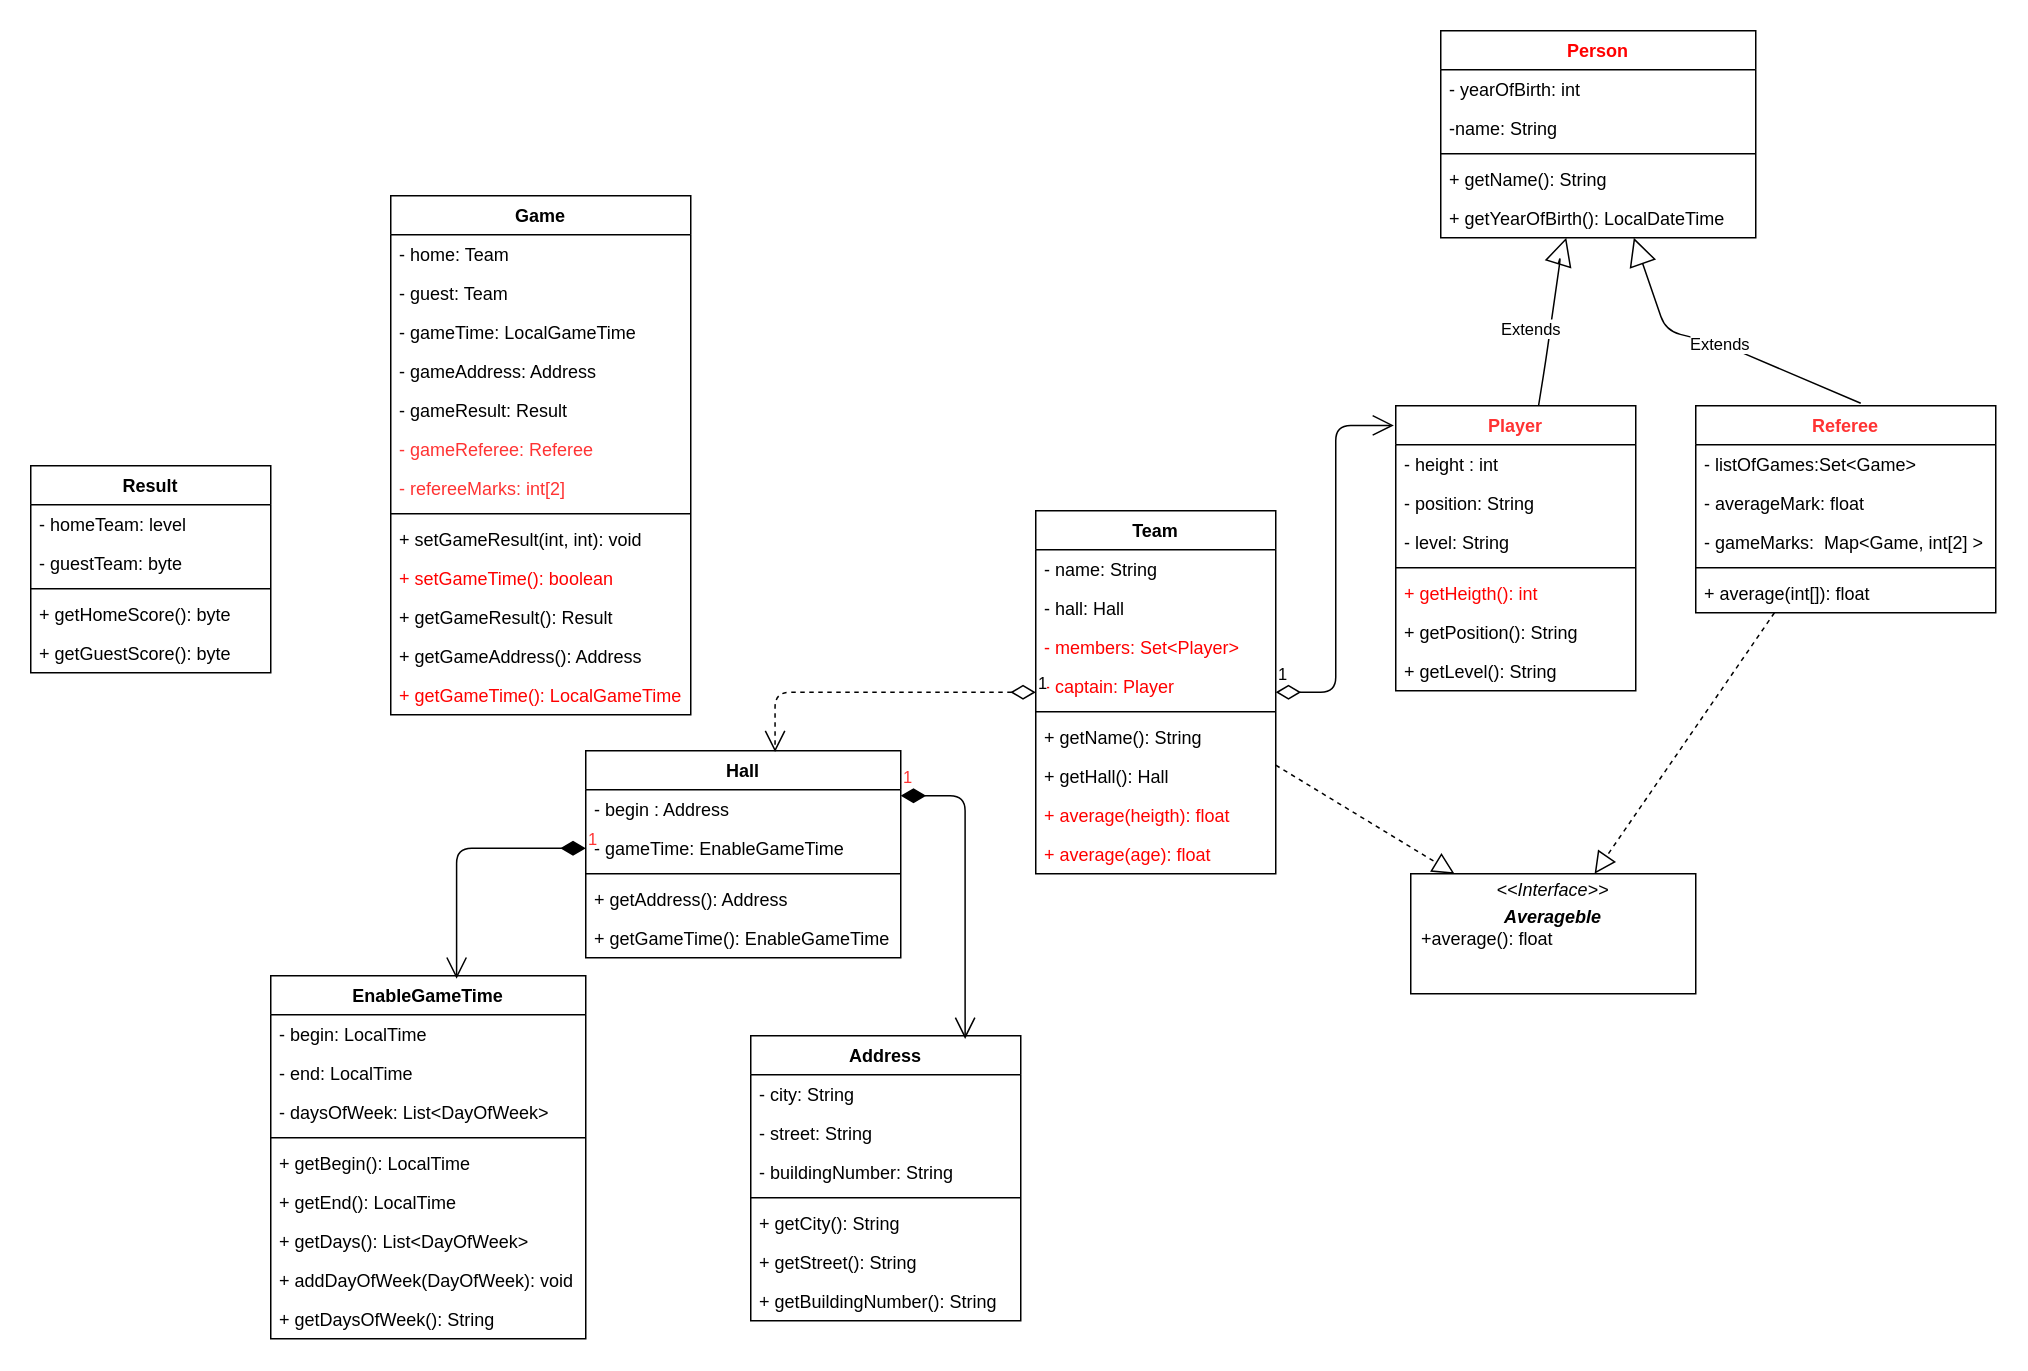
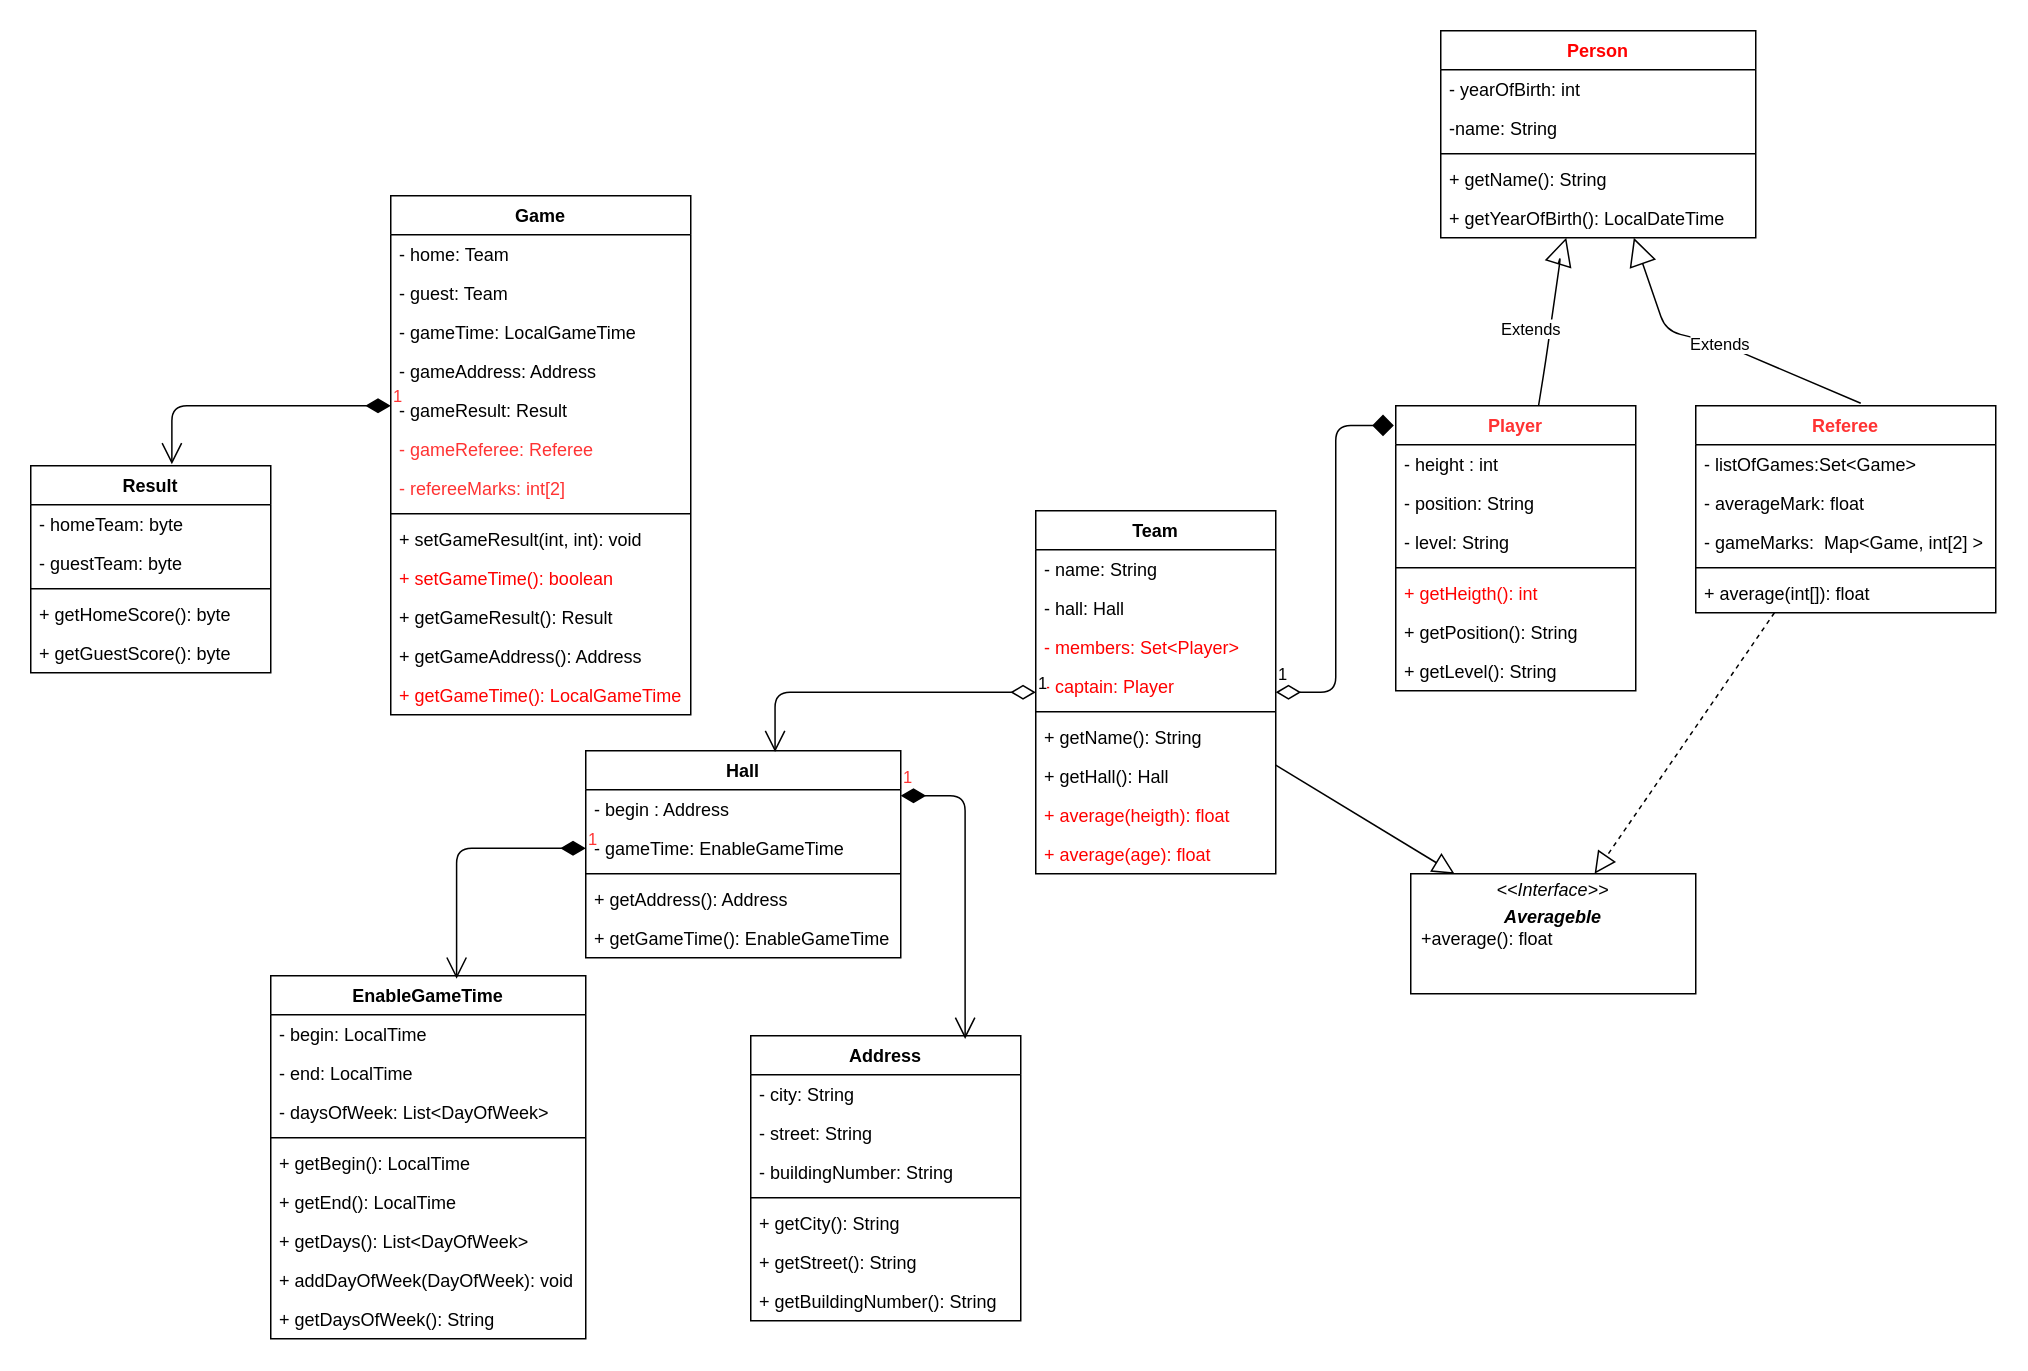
none -> (247, 406)
(1380, 425) -> (1372, 425)
(113, 525) -> (113, 525)
(868, 692) -> (868, 692)
(1357, 815) -> (1357, 815)
